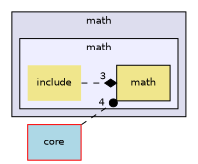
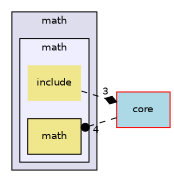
(93, 83) -> (93, 95)
